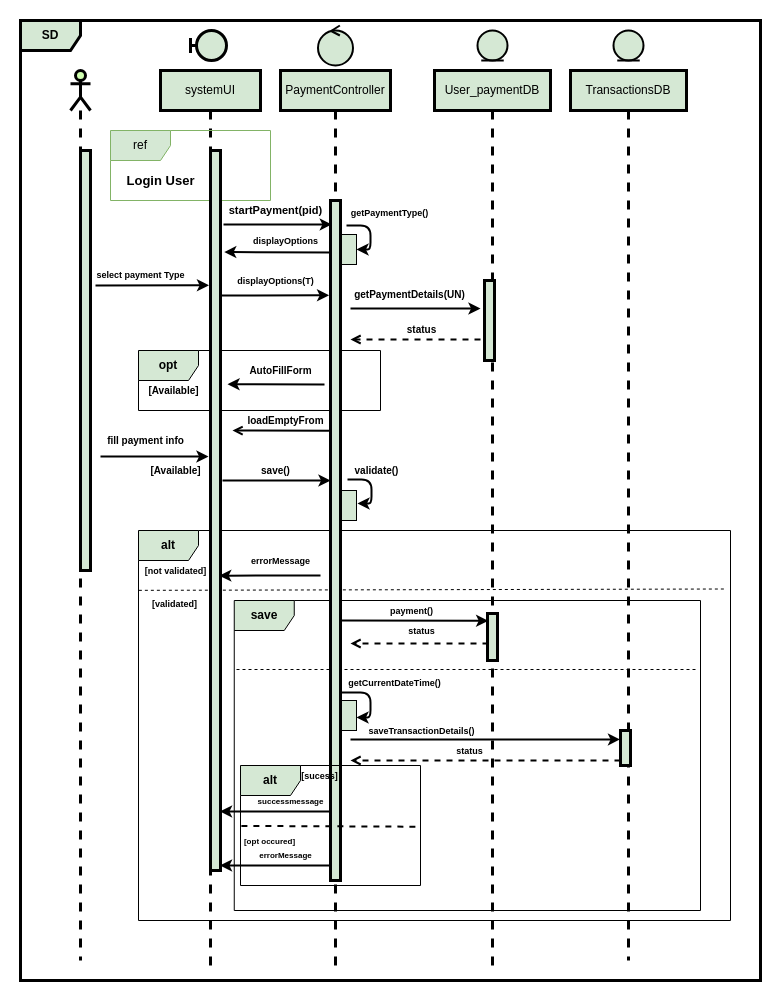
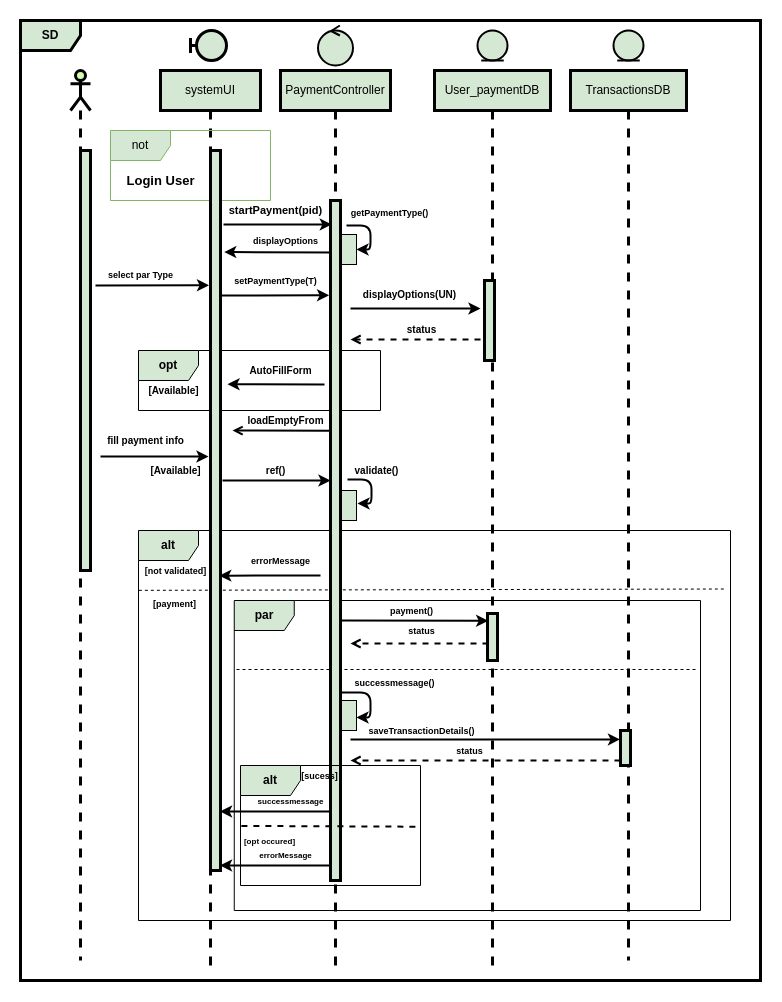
(141, 146) -> (141, 146)
(141, 275) -> (141, 275)
(276, 281) -> (276, 281)
(410, 295) -> (410, 295)
(276, 471) -> (276, 471)
(175, 604) -> (175, 604)
(265, 616) -> (265, 616)
(395, 683) -> (395, 683)
